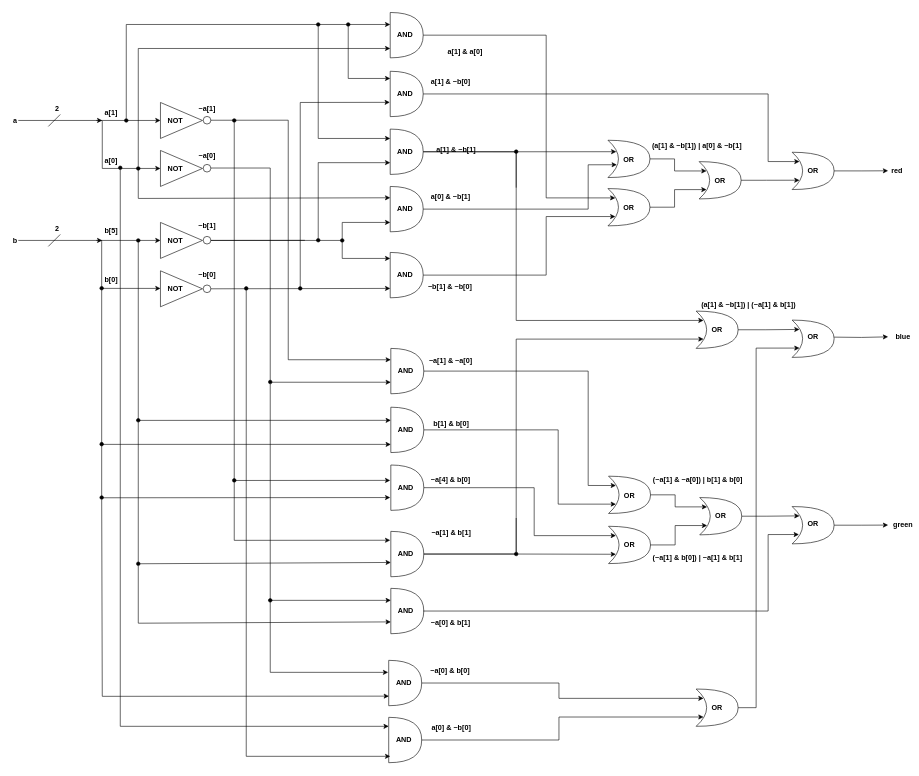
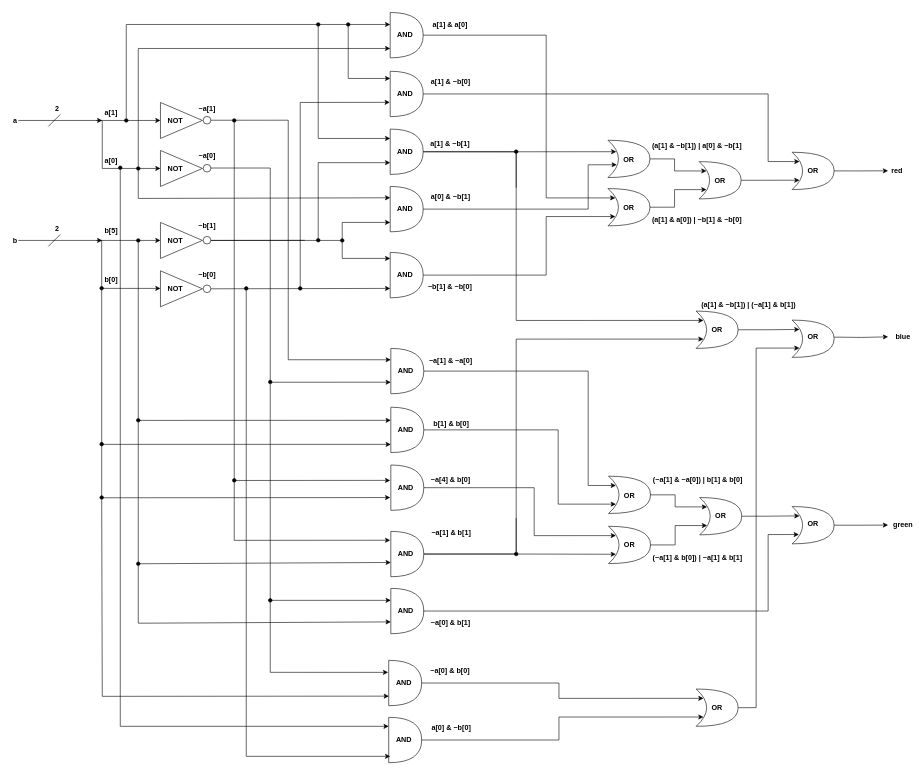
(465, 51) -> (450, 24)
(456, 149) -> (450, 143)
none -> (697, 220)
